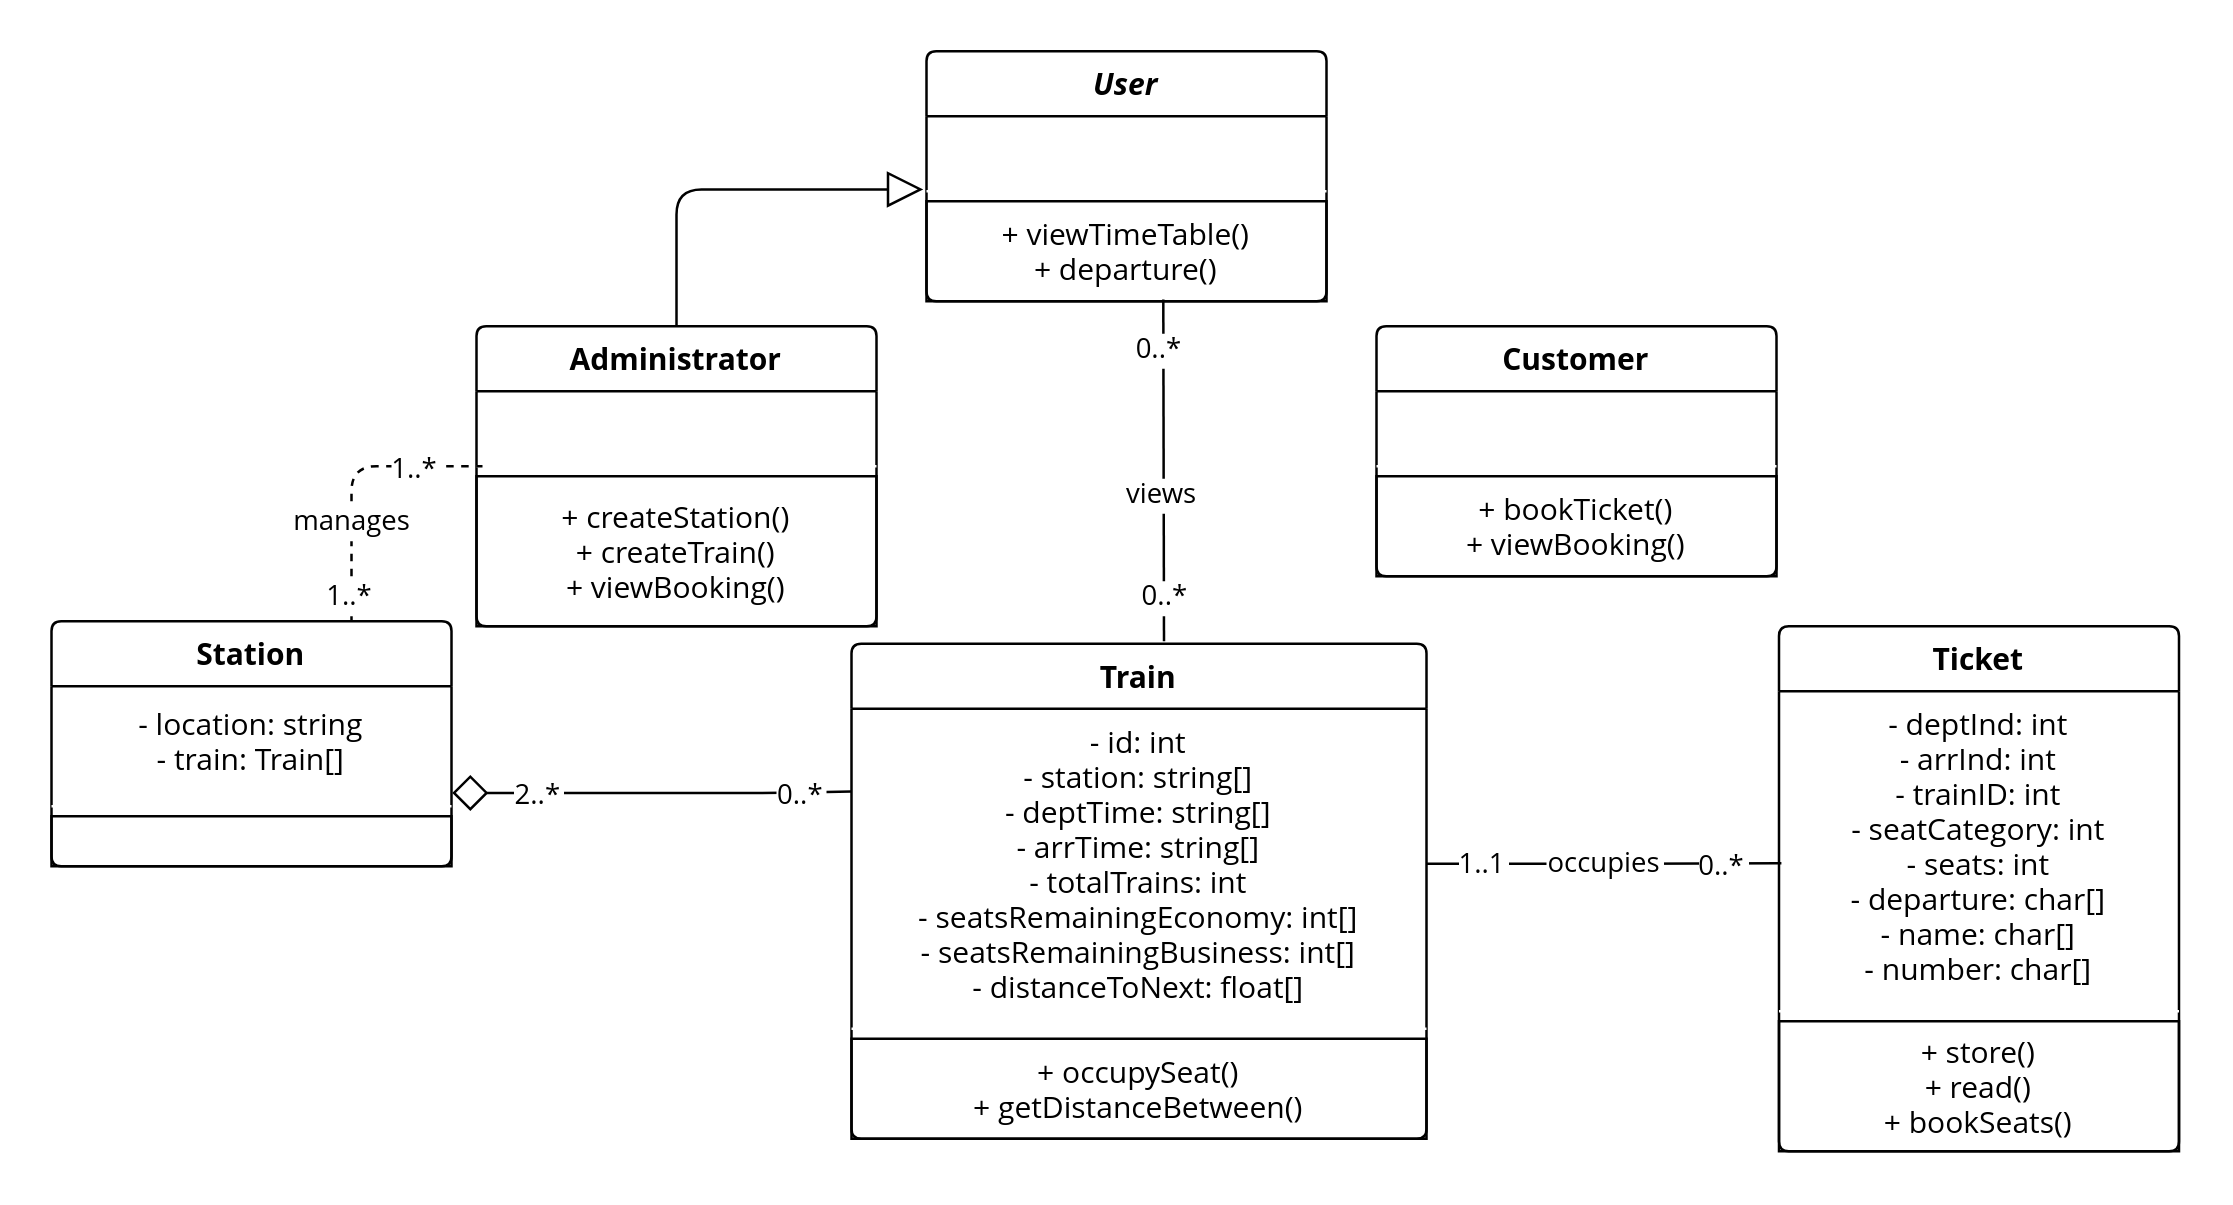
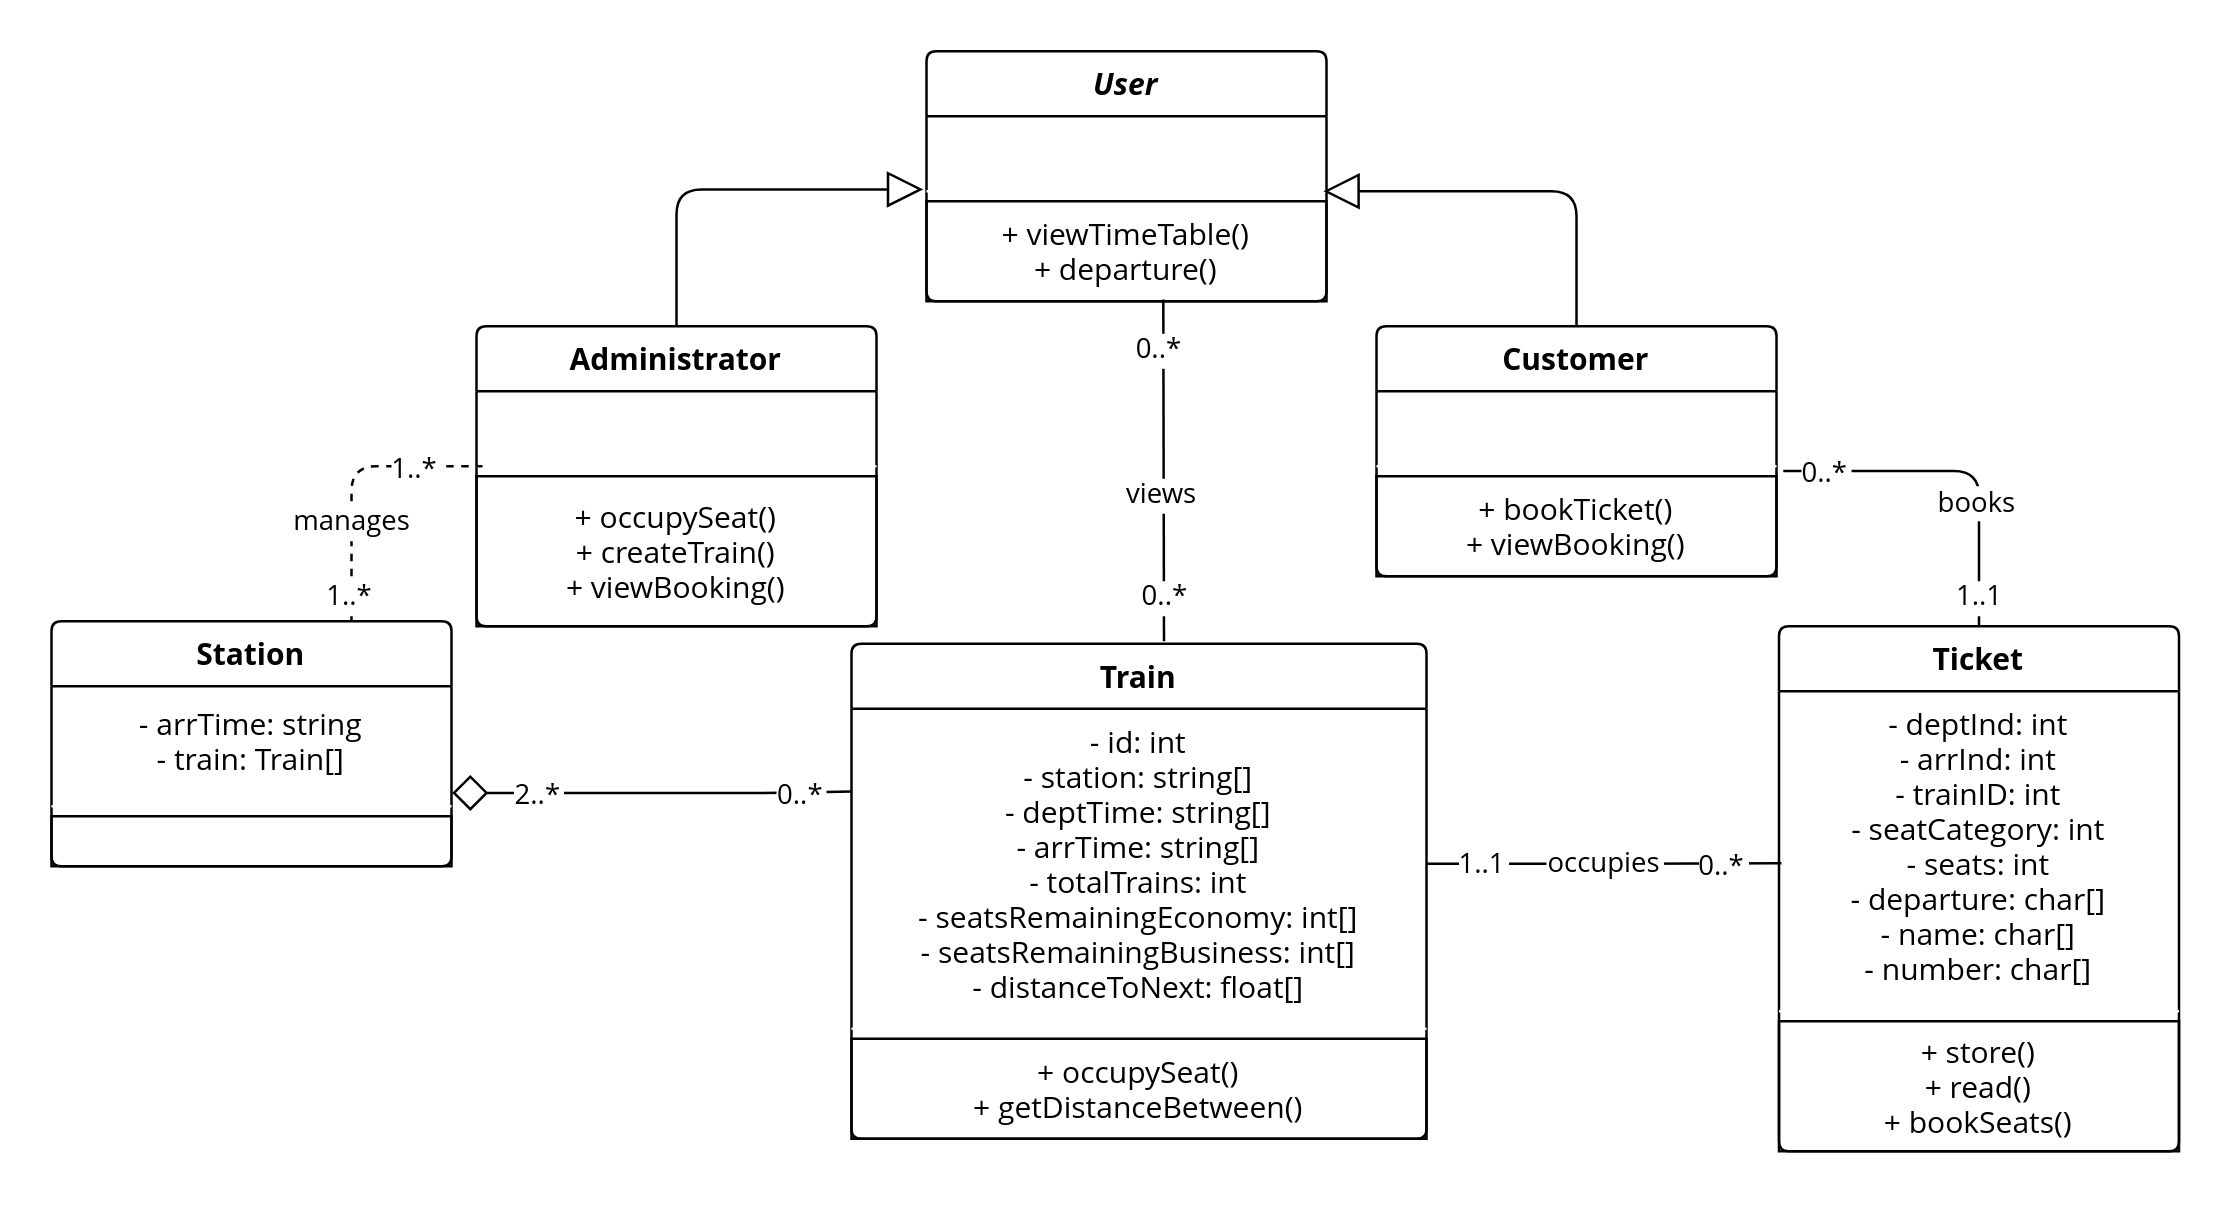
none -> (1525, 191)
none -> (1913, 471)
(675, 518) -> (675, 518)
(250, 725) -> (250, 725)
